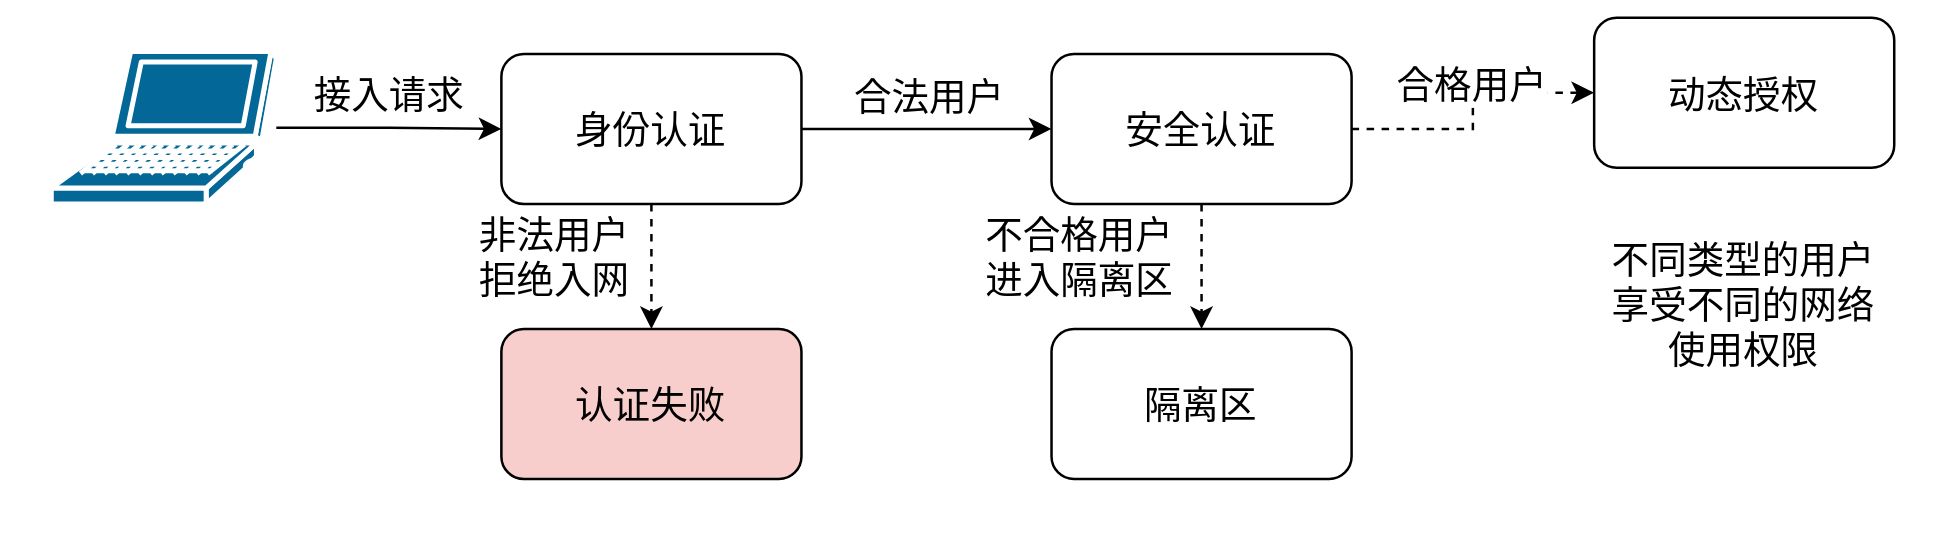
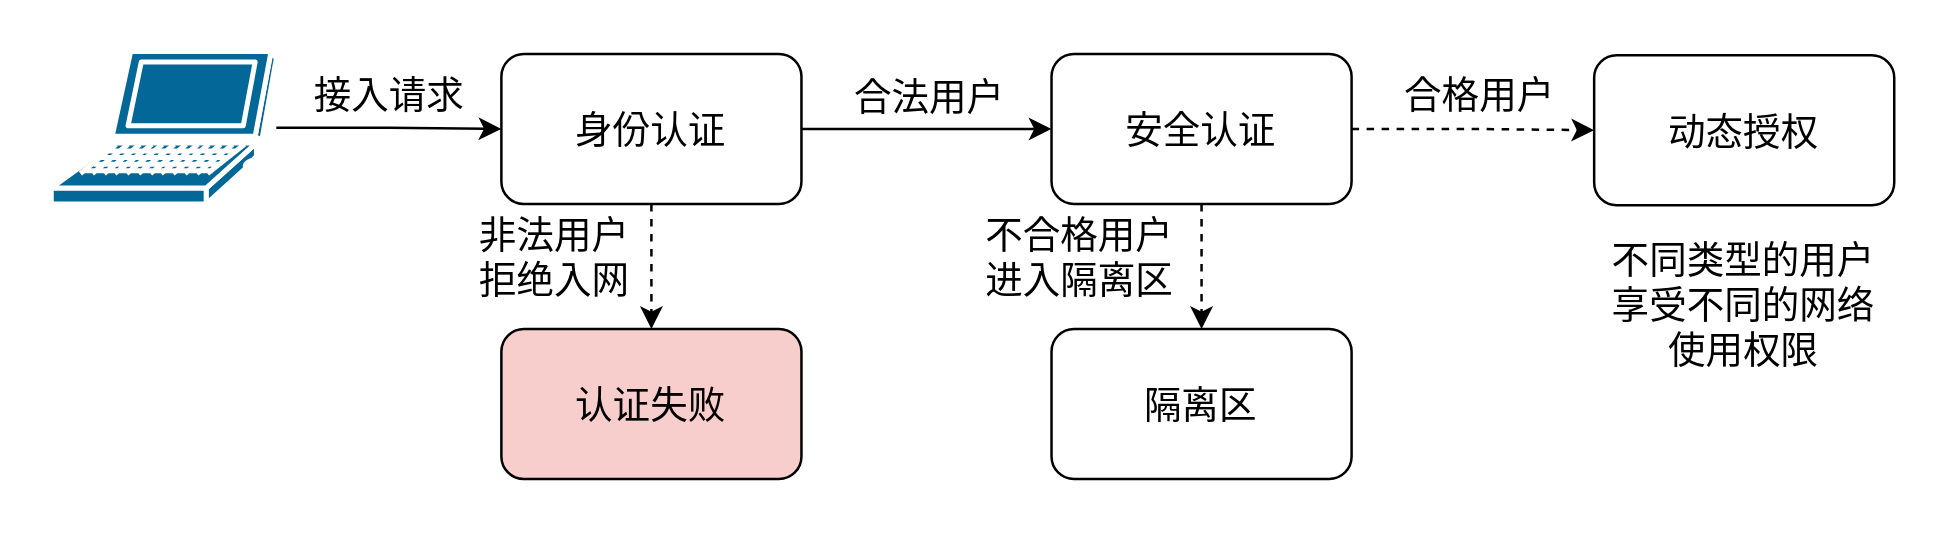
(1744, 93) -> (1744, 130)
